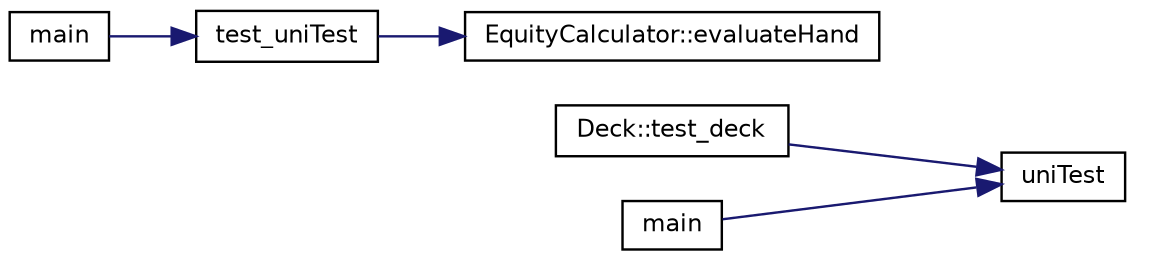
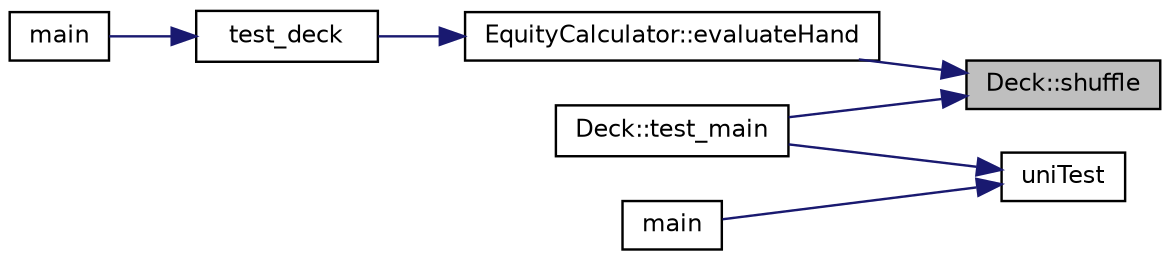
(287, 36) -> (287, 36)
none -> (1063, 85)
(672, 131) -> (672, 131)
